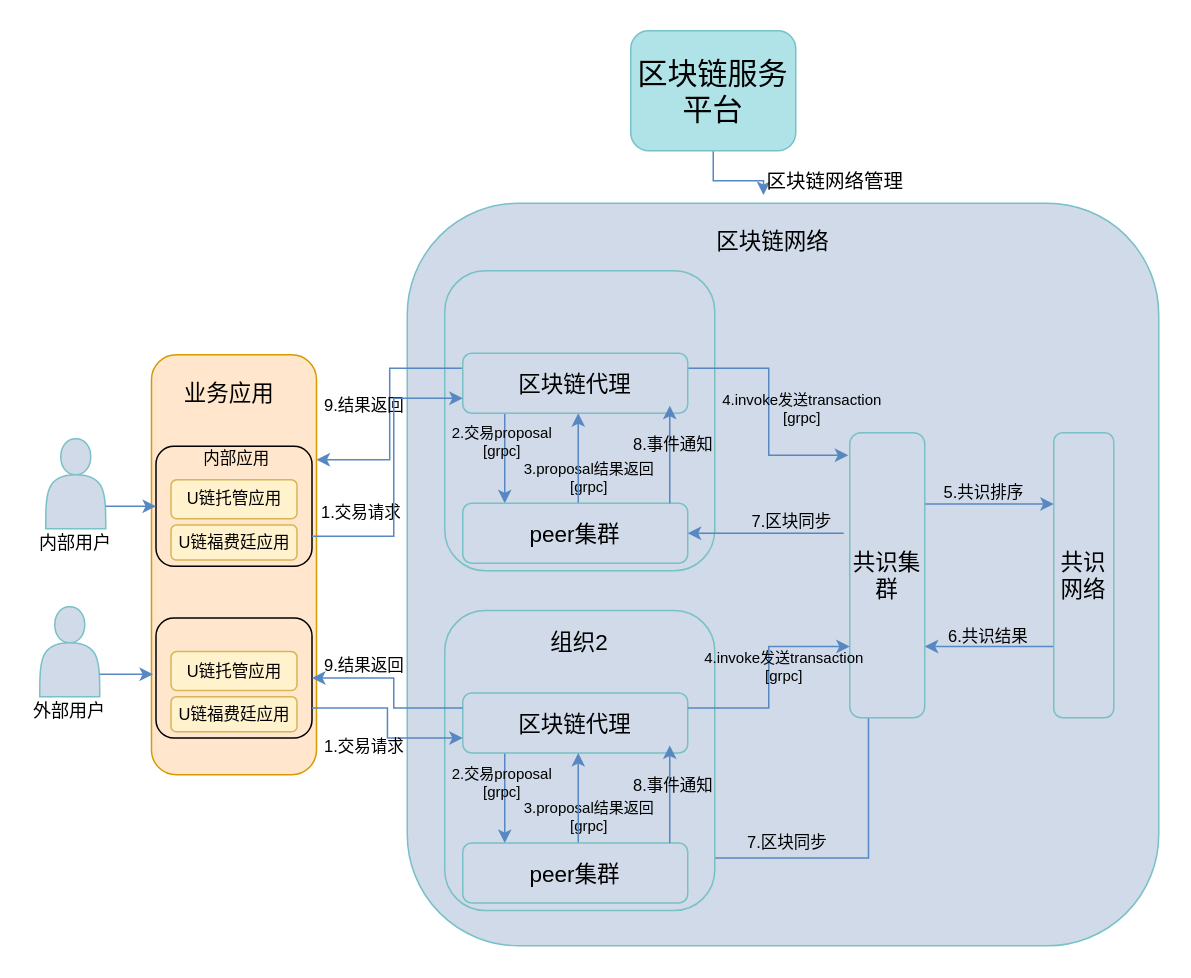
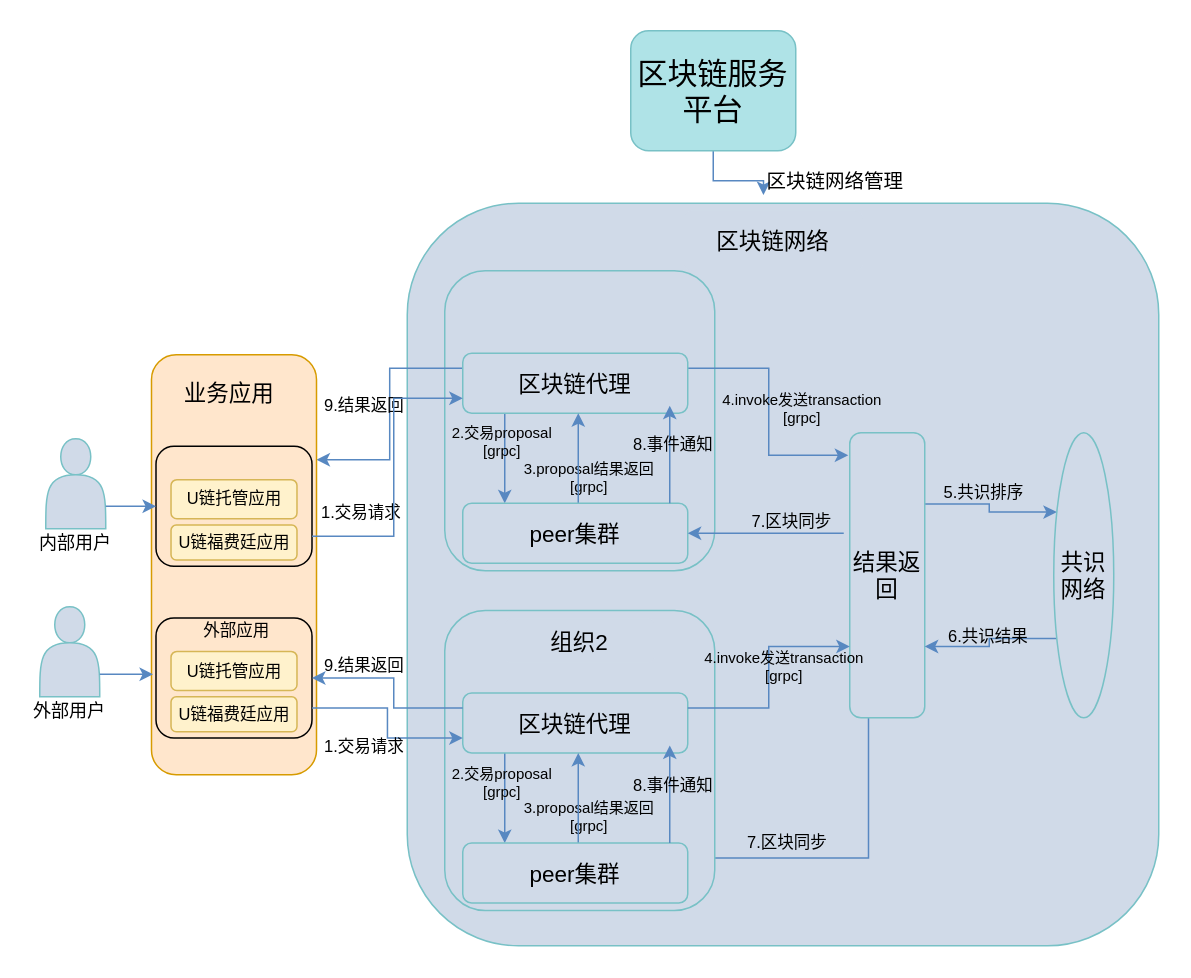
(237, 459) -> none
(887, 575) -> (887, 575)
(1084, 575) -> (1084, 575)
none -> (237, 630)
